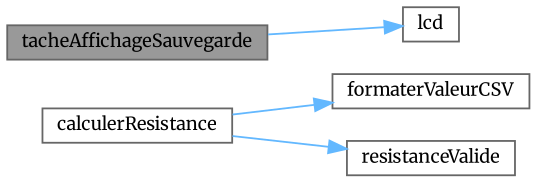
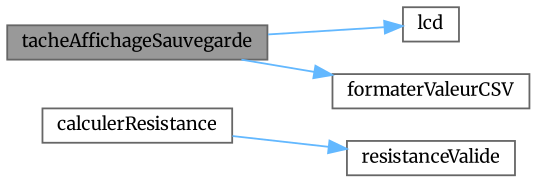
(273, 110) -> (278, 66)
